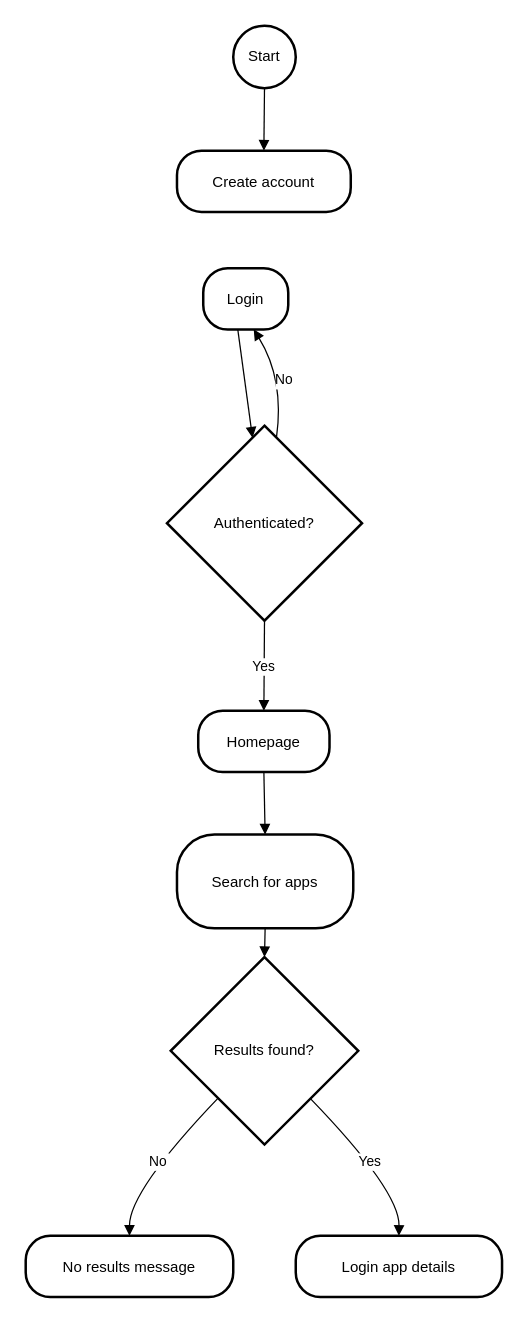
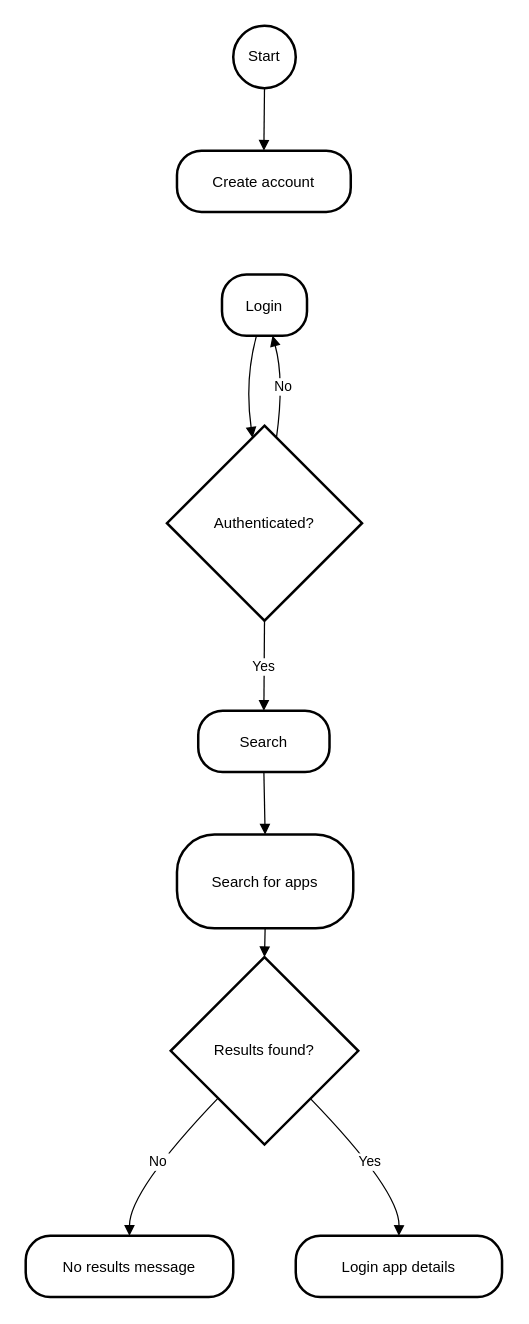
(246, 299) -> (264, 305)
(263, 742) -> (263, 742)
